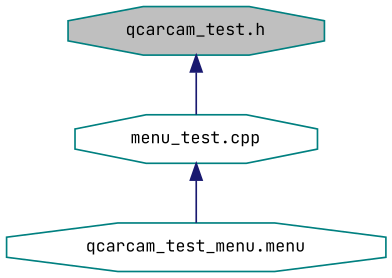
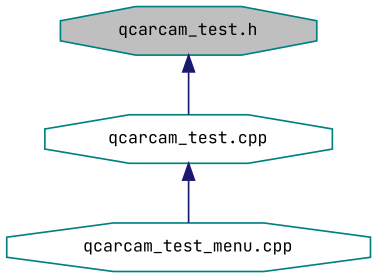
(196, 139) -> (189, 139)
(196, 247) -> (189, 247)
